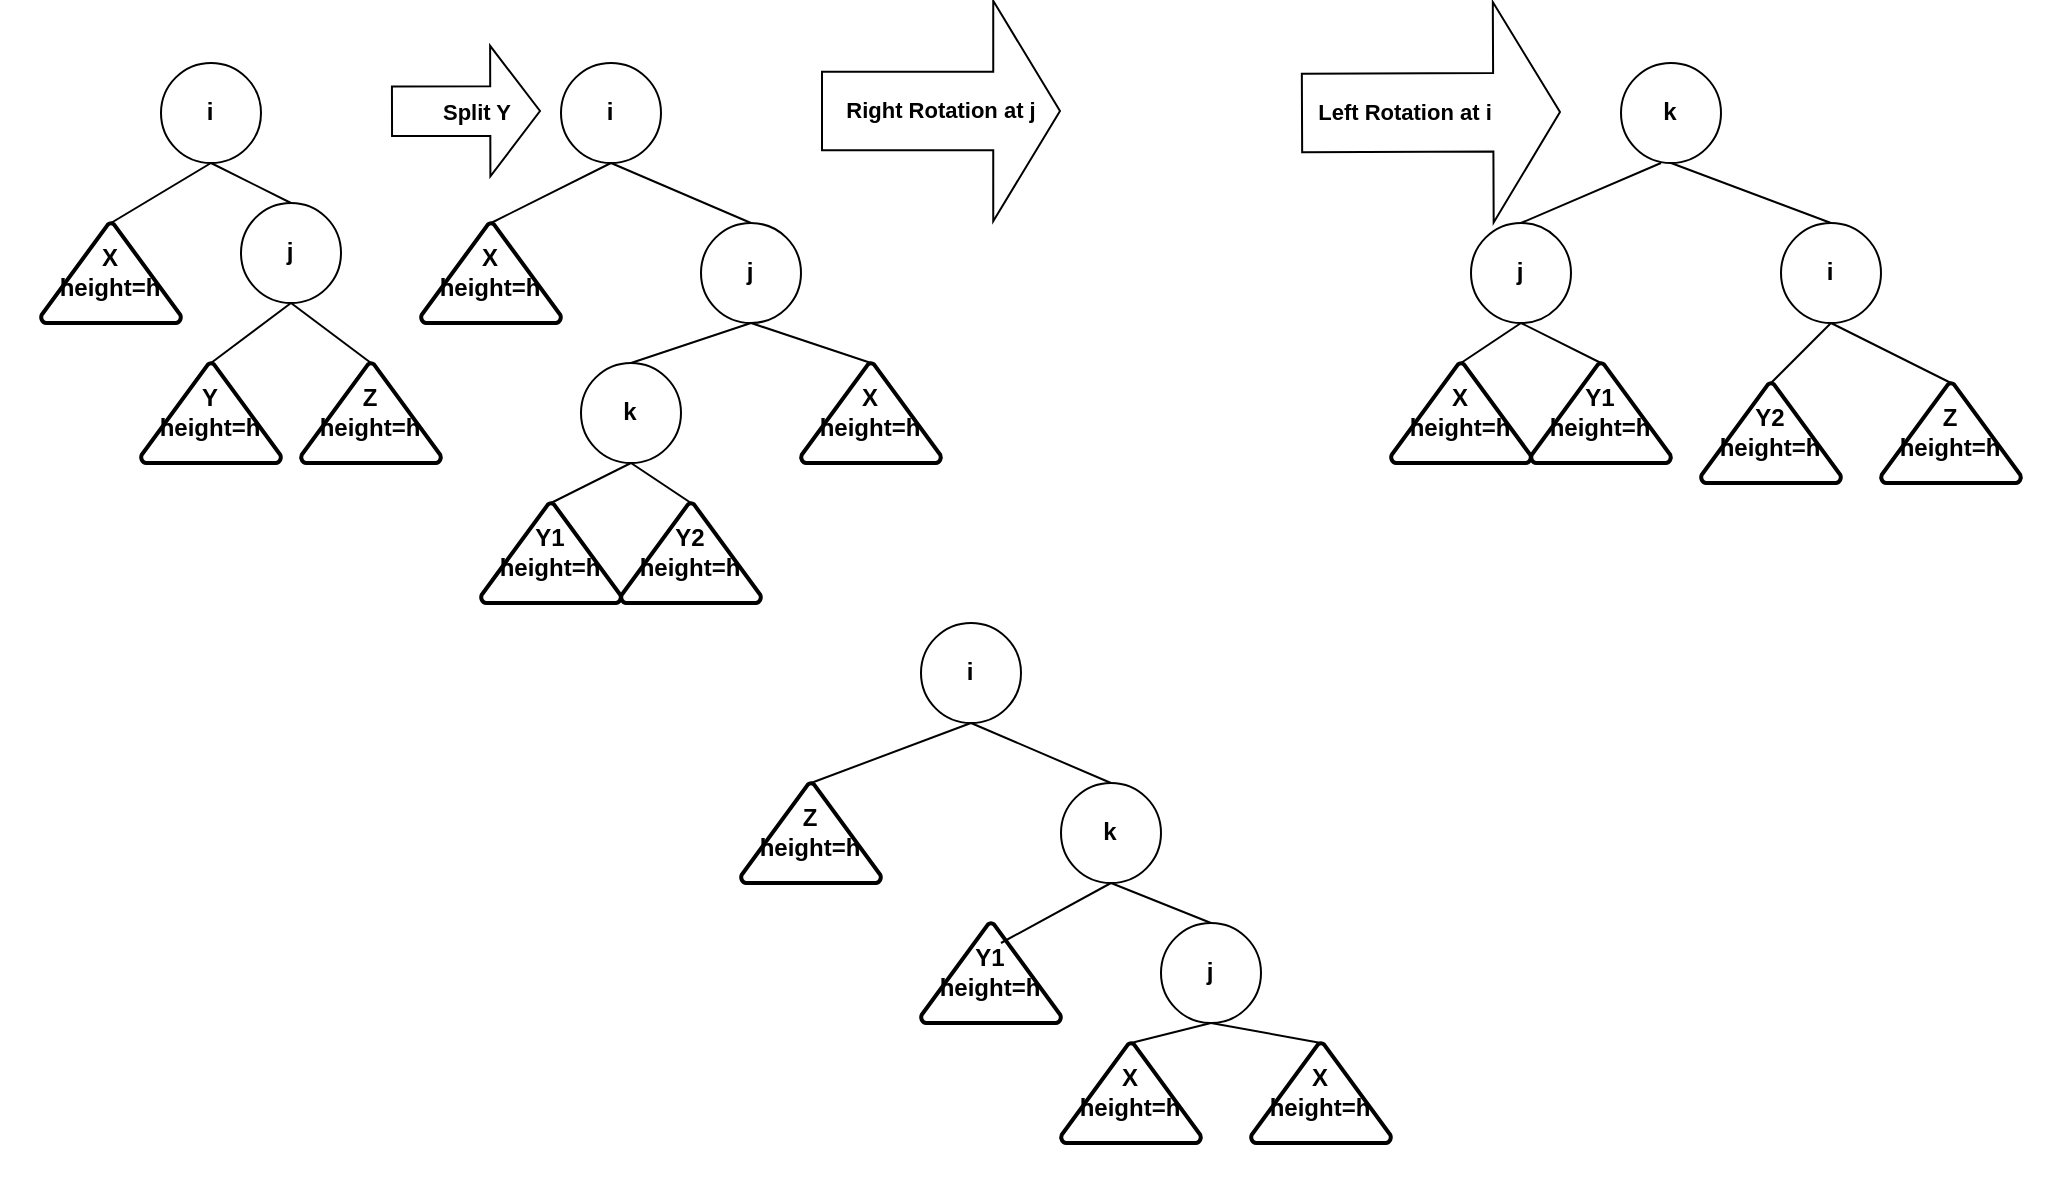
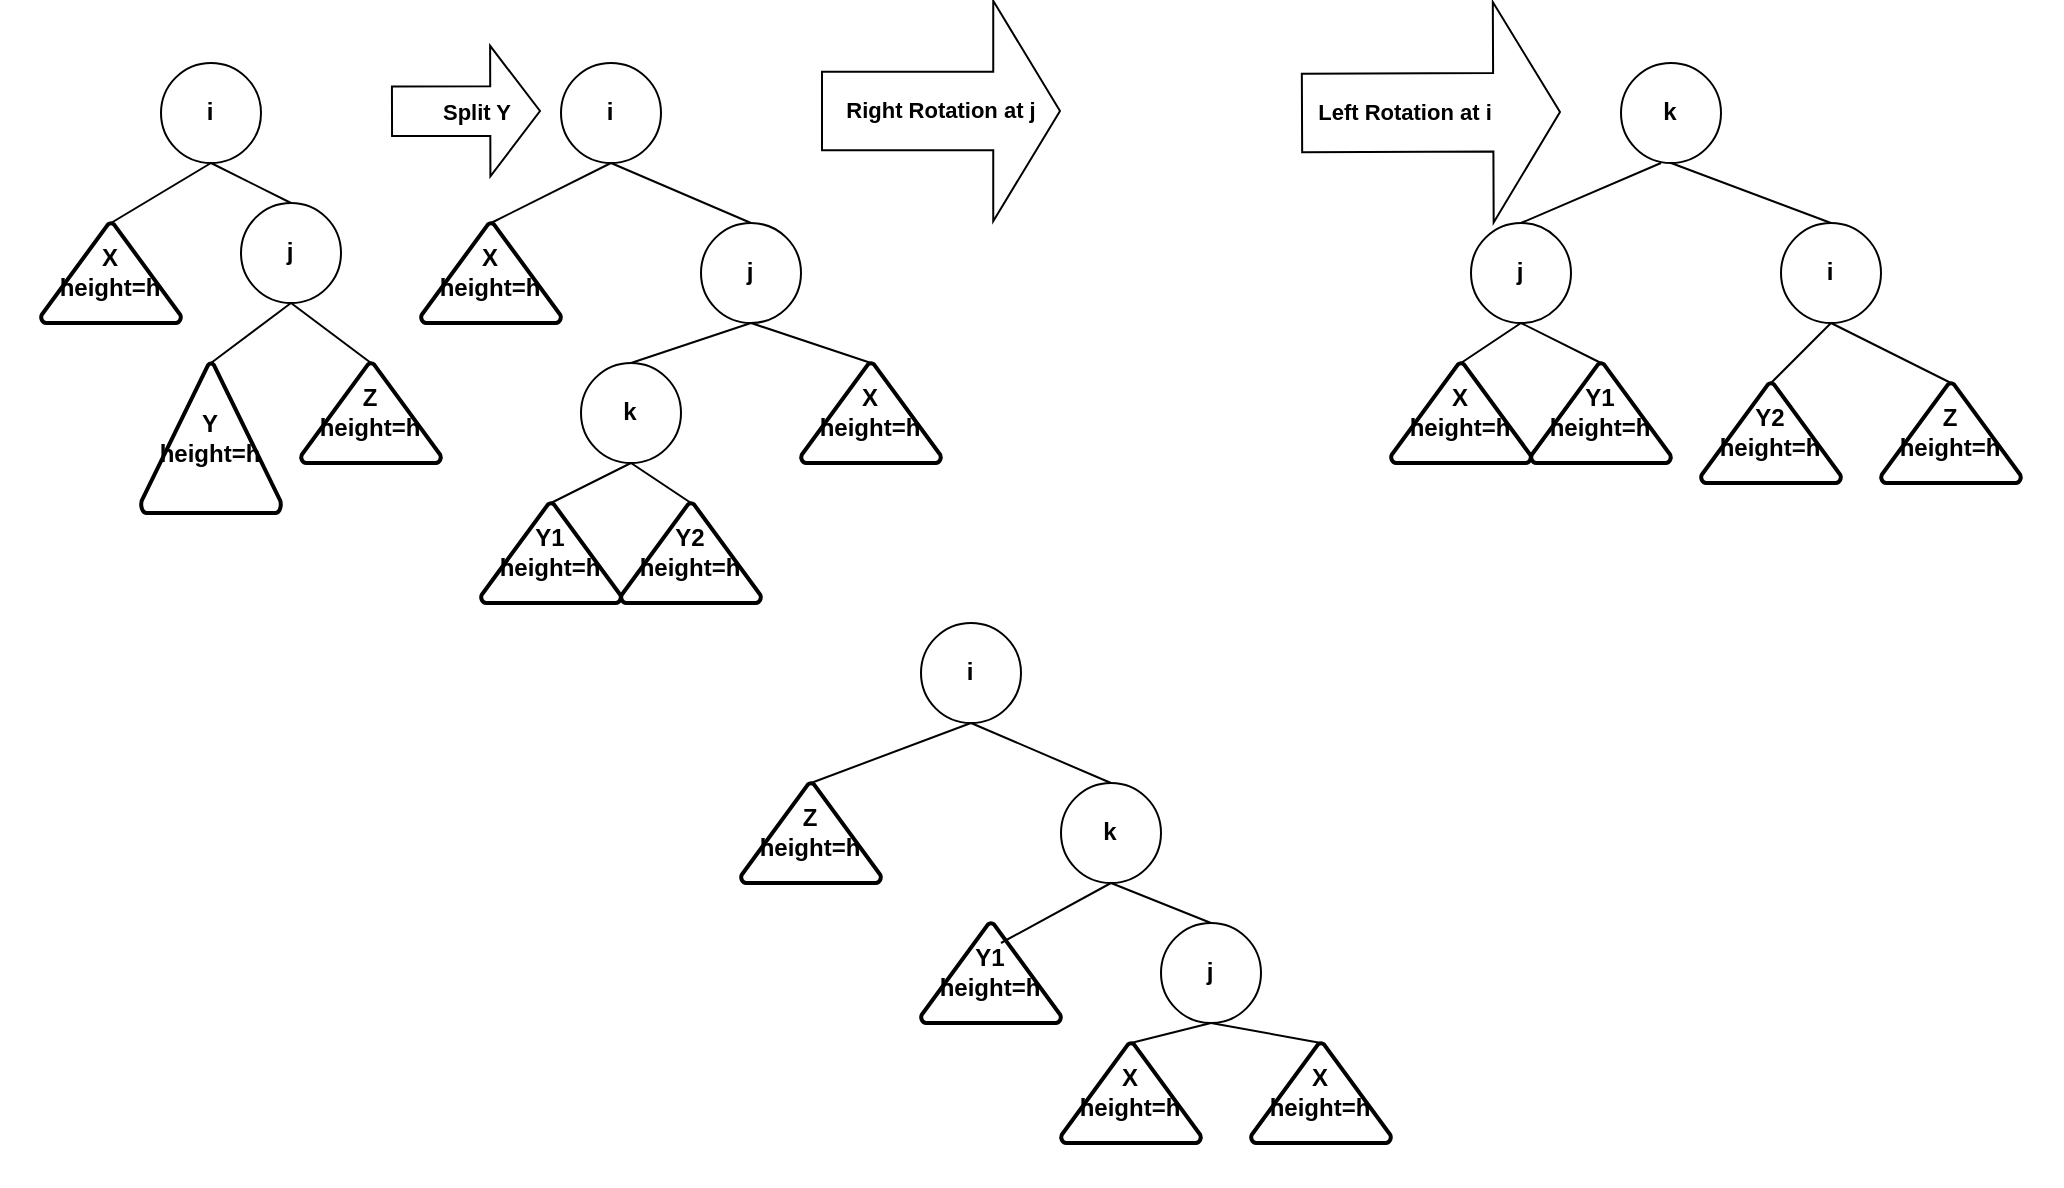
(211, 413) -> (211, 438)
